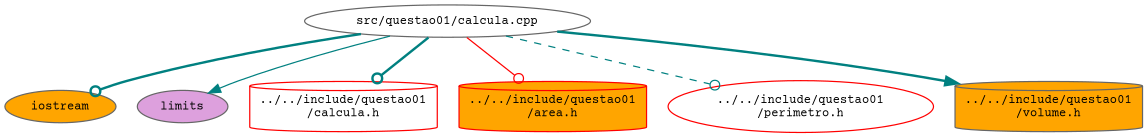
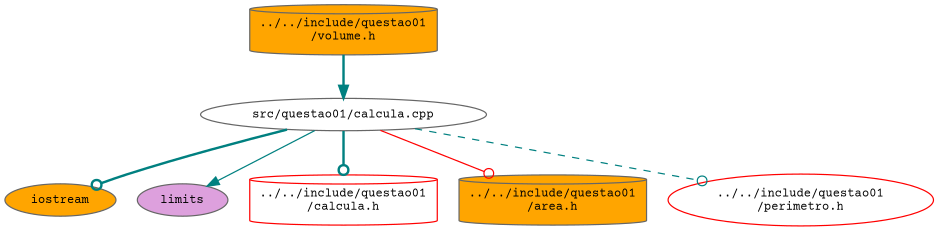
(752, 53) -> (344, 70)
(553, 107) -> (553, 200)
